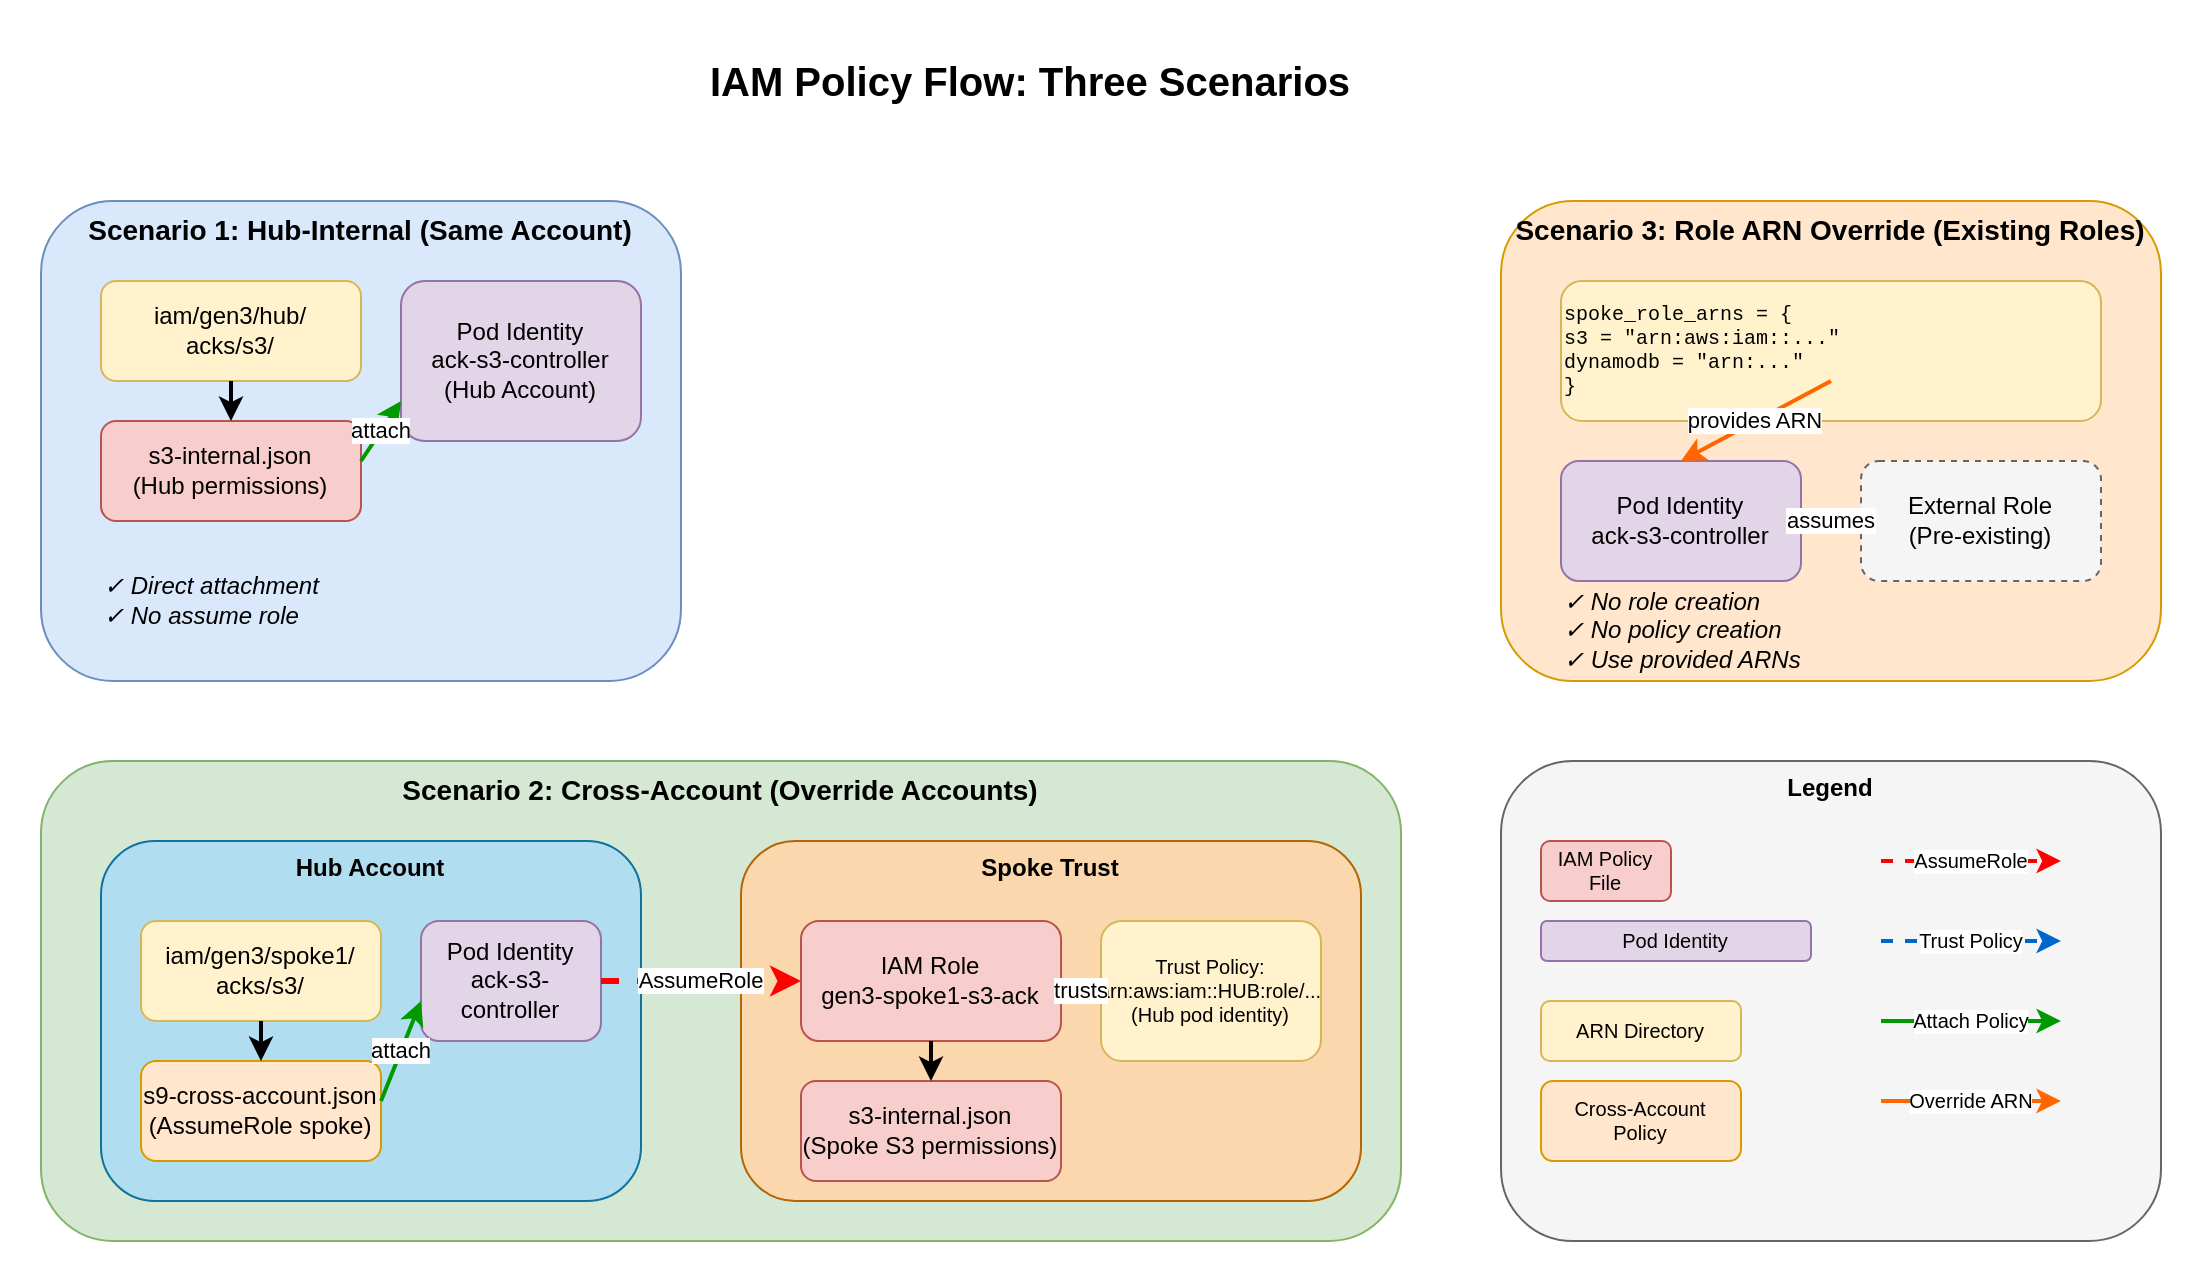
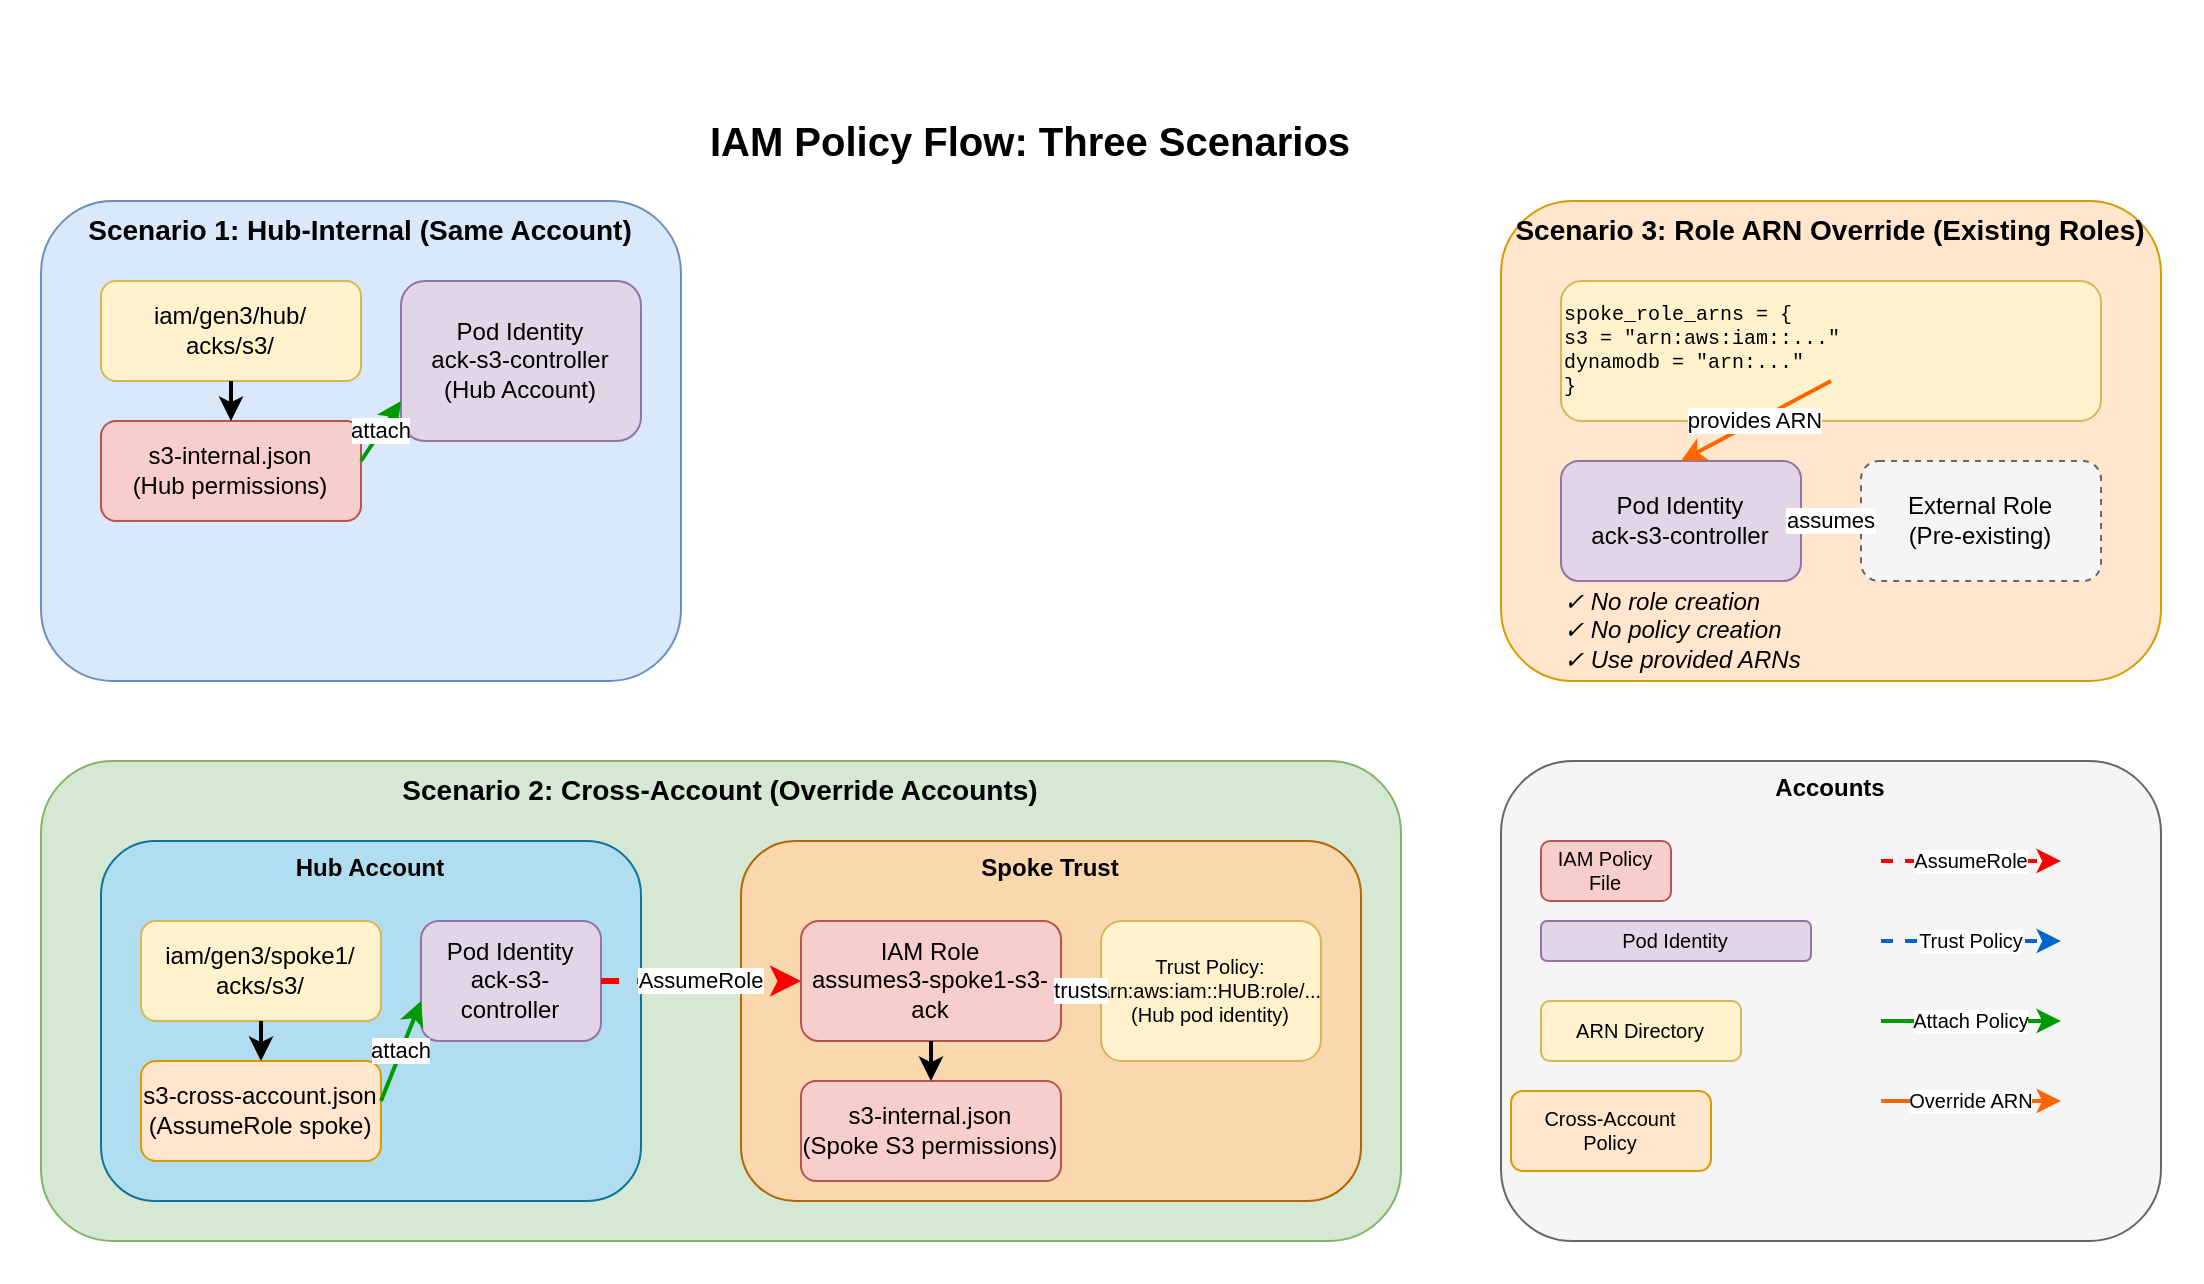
(1031, 81) -> (1031, 141)
(351, 601) -> none
(1831, 789) -> (1831, 789)
(931, 981) -> (931, 981)
(261, 1111) -> (261, 1111)
(1641, 1121) -> (1611, 1131)
